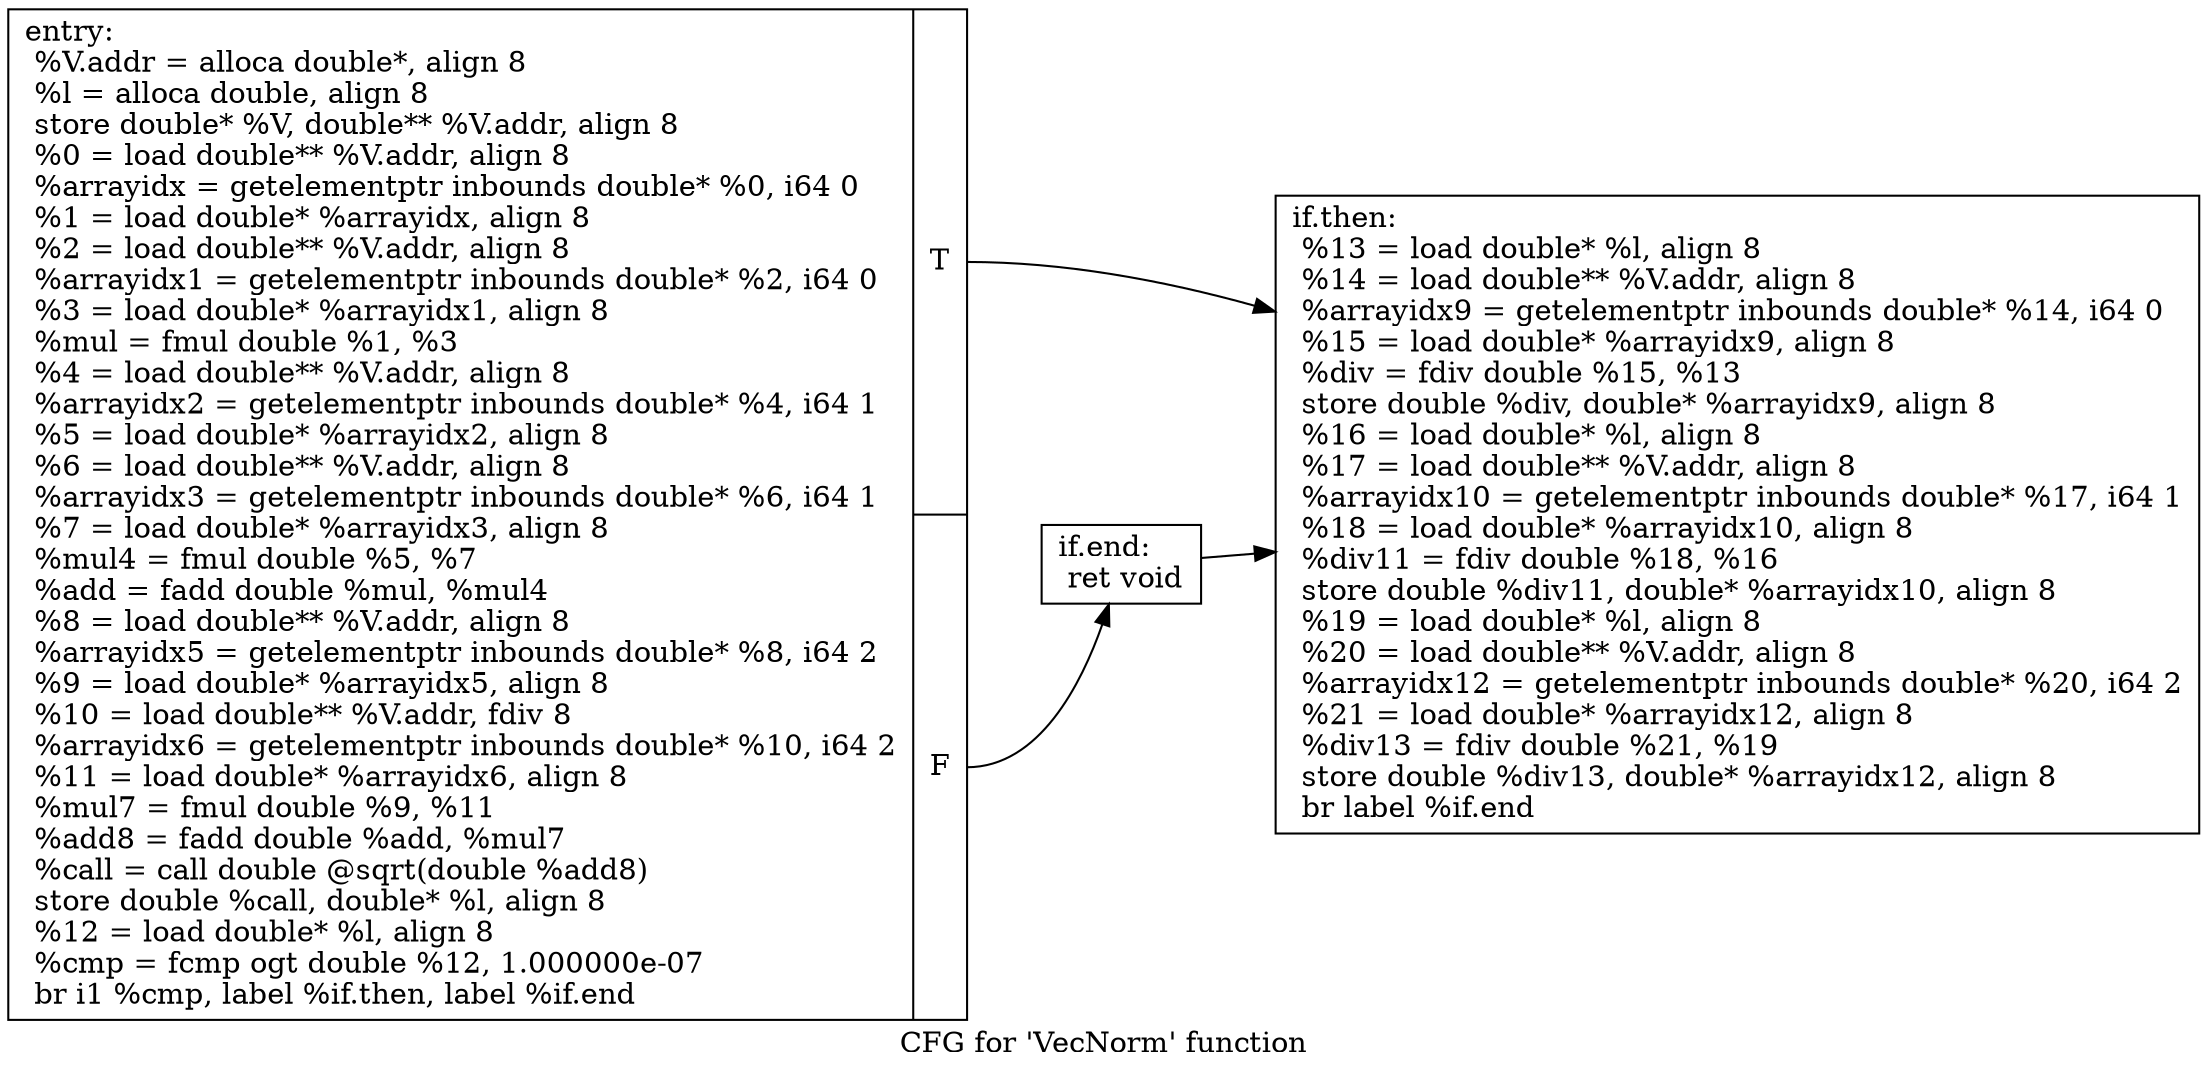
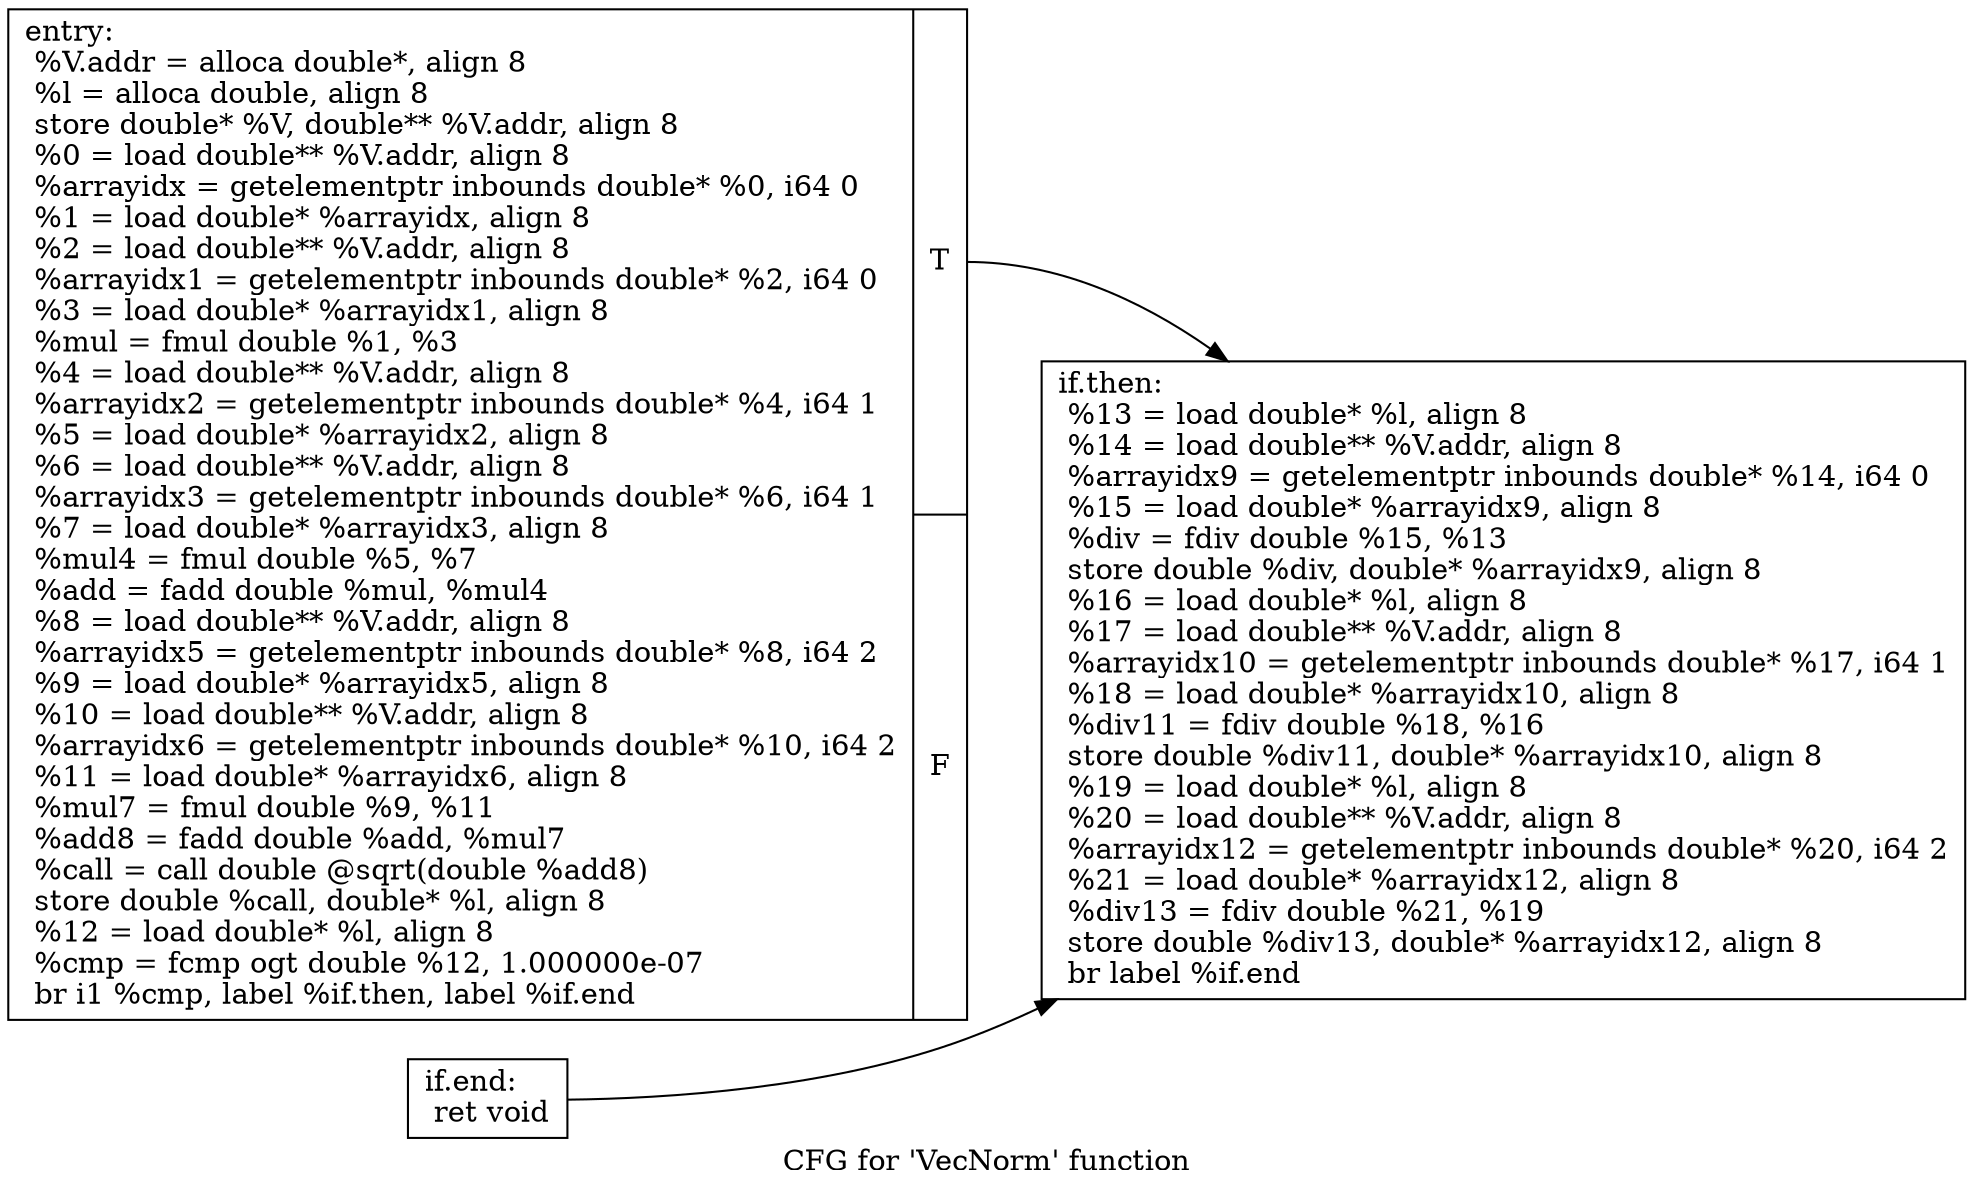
(299, 715) -> (308, 715)
(1055, 717) -> none
